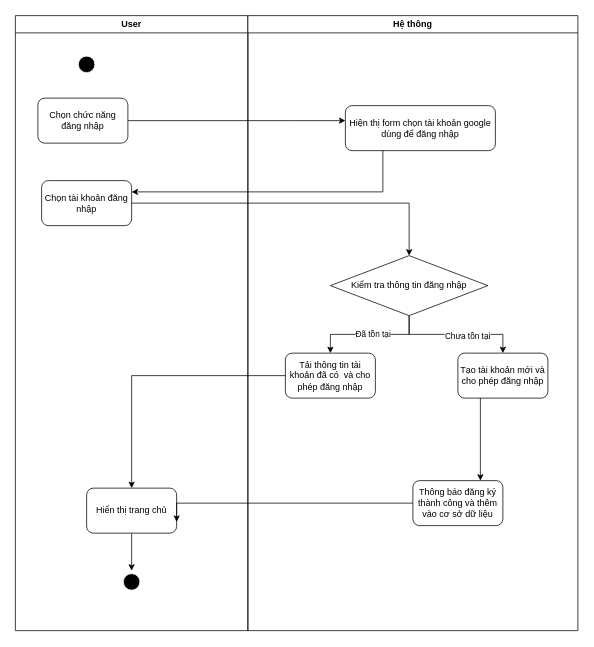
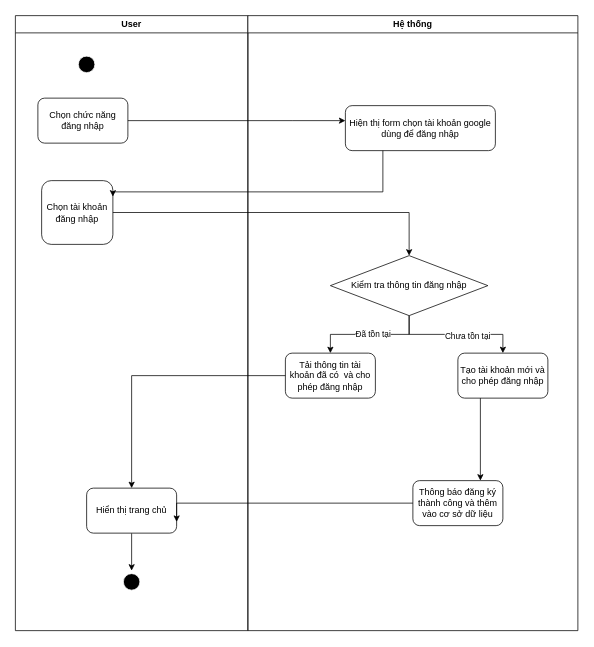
(413, 24) -> (413, 24)
(87, 203) -> (77, 212)
